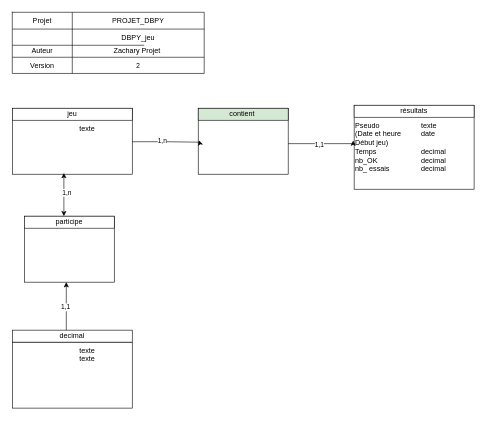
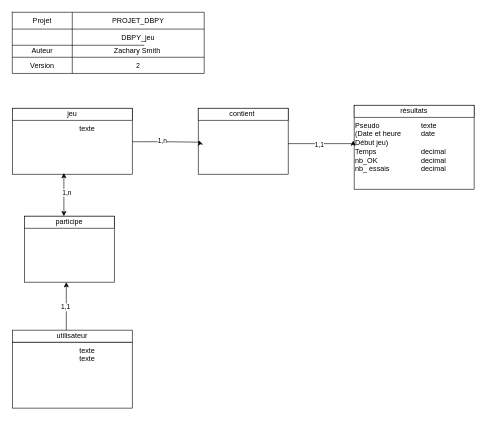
(138, 51) -> (138, 51)
(243, 114) -> (243, 114)
(72, 336) -> (72, 336)
